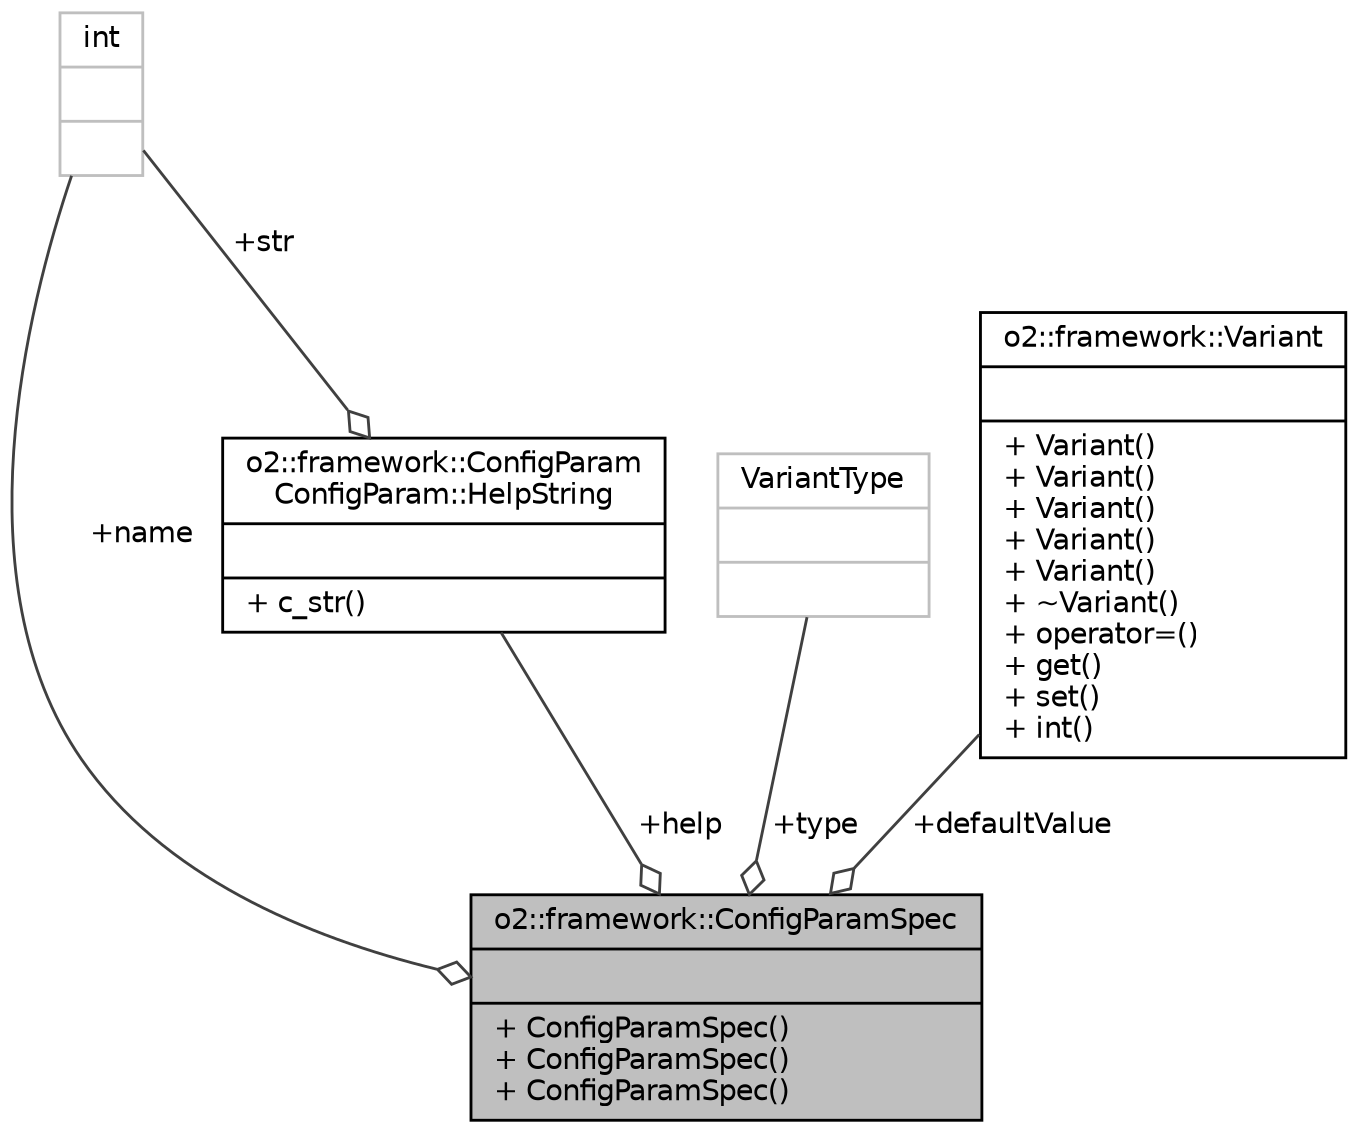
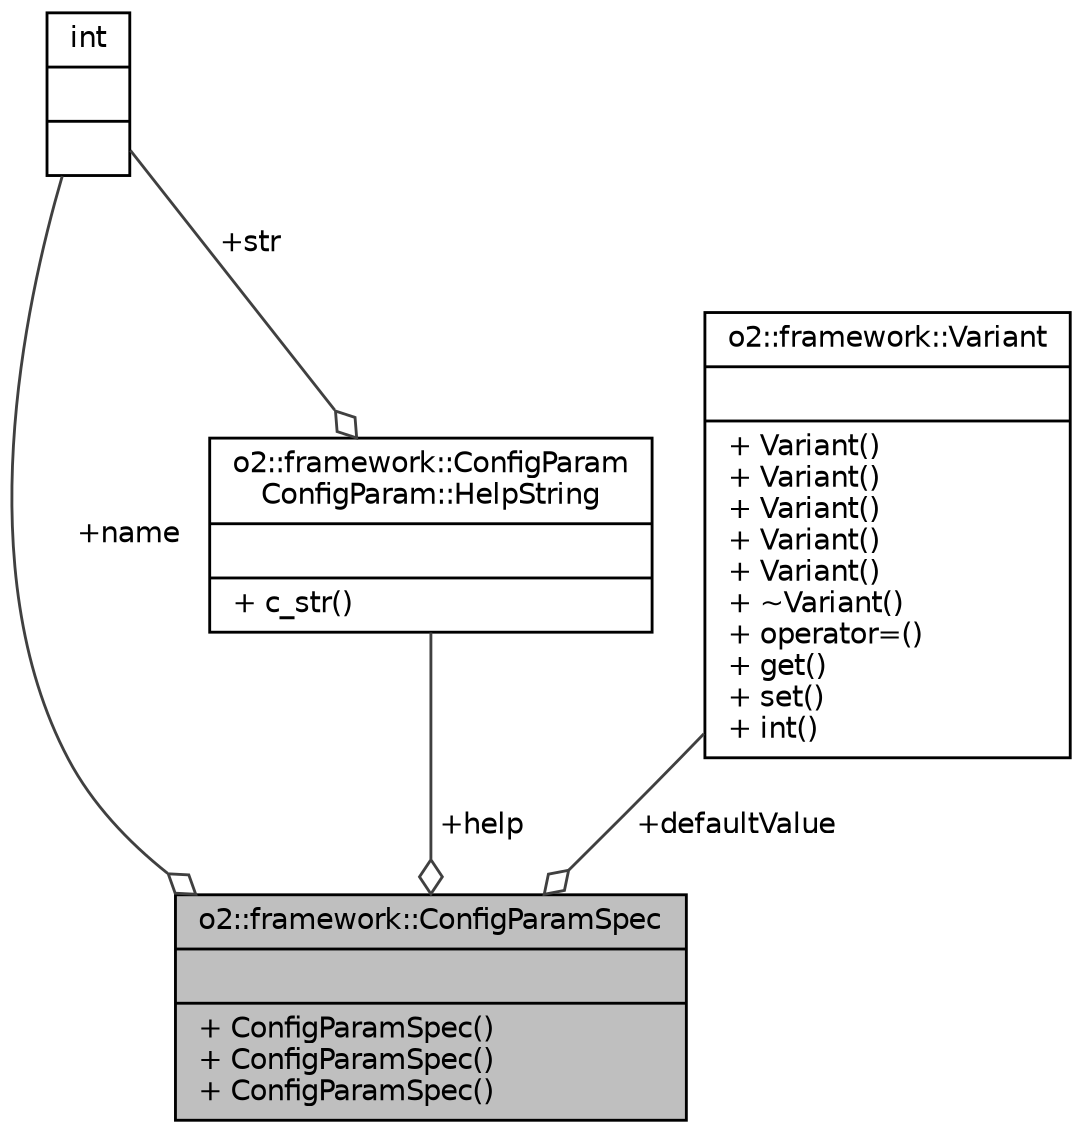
(101, 94) -> (88, 94)
(823, 535) -> none
